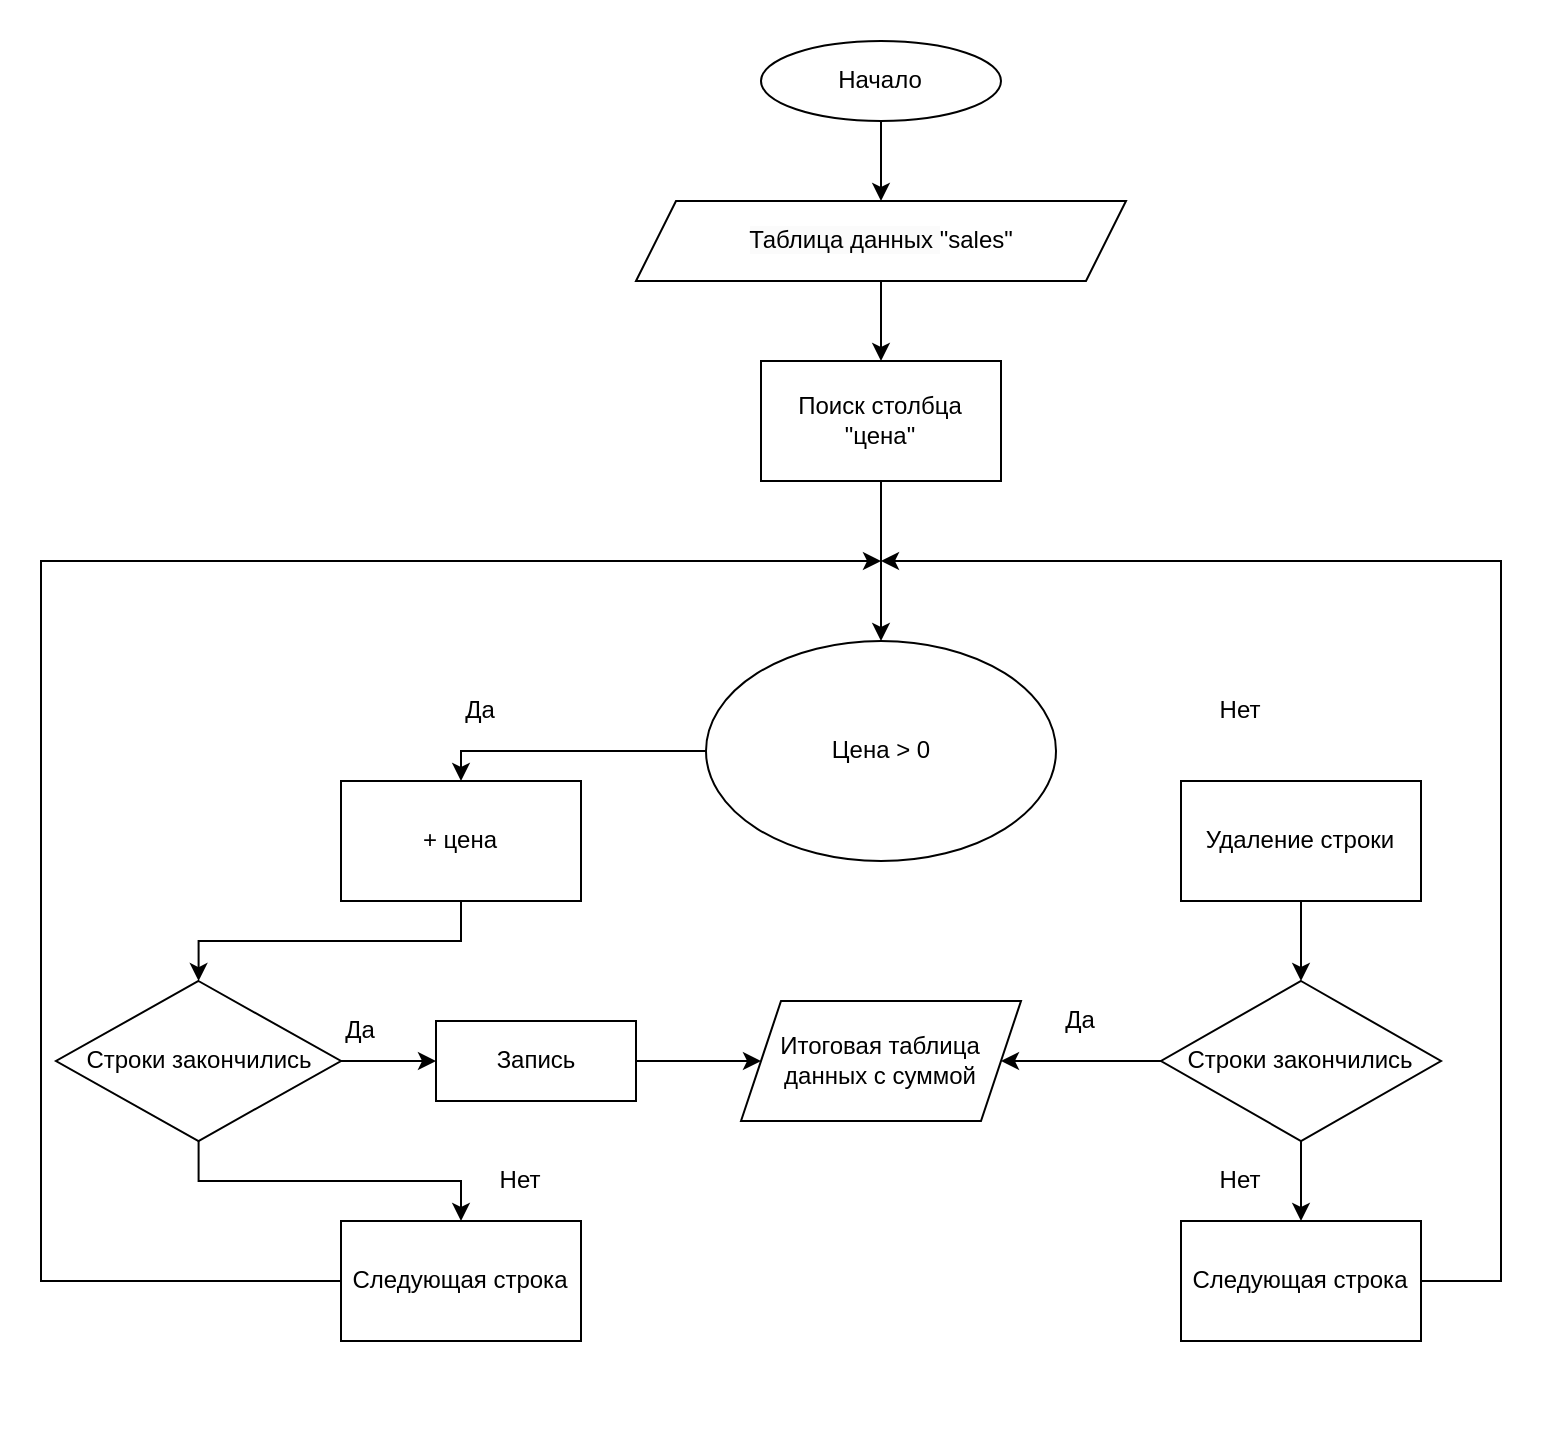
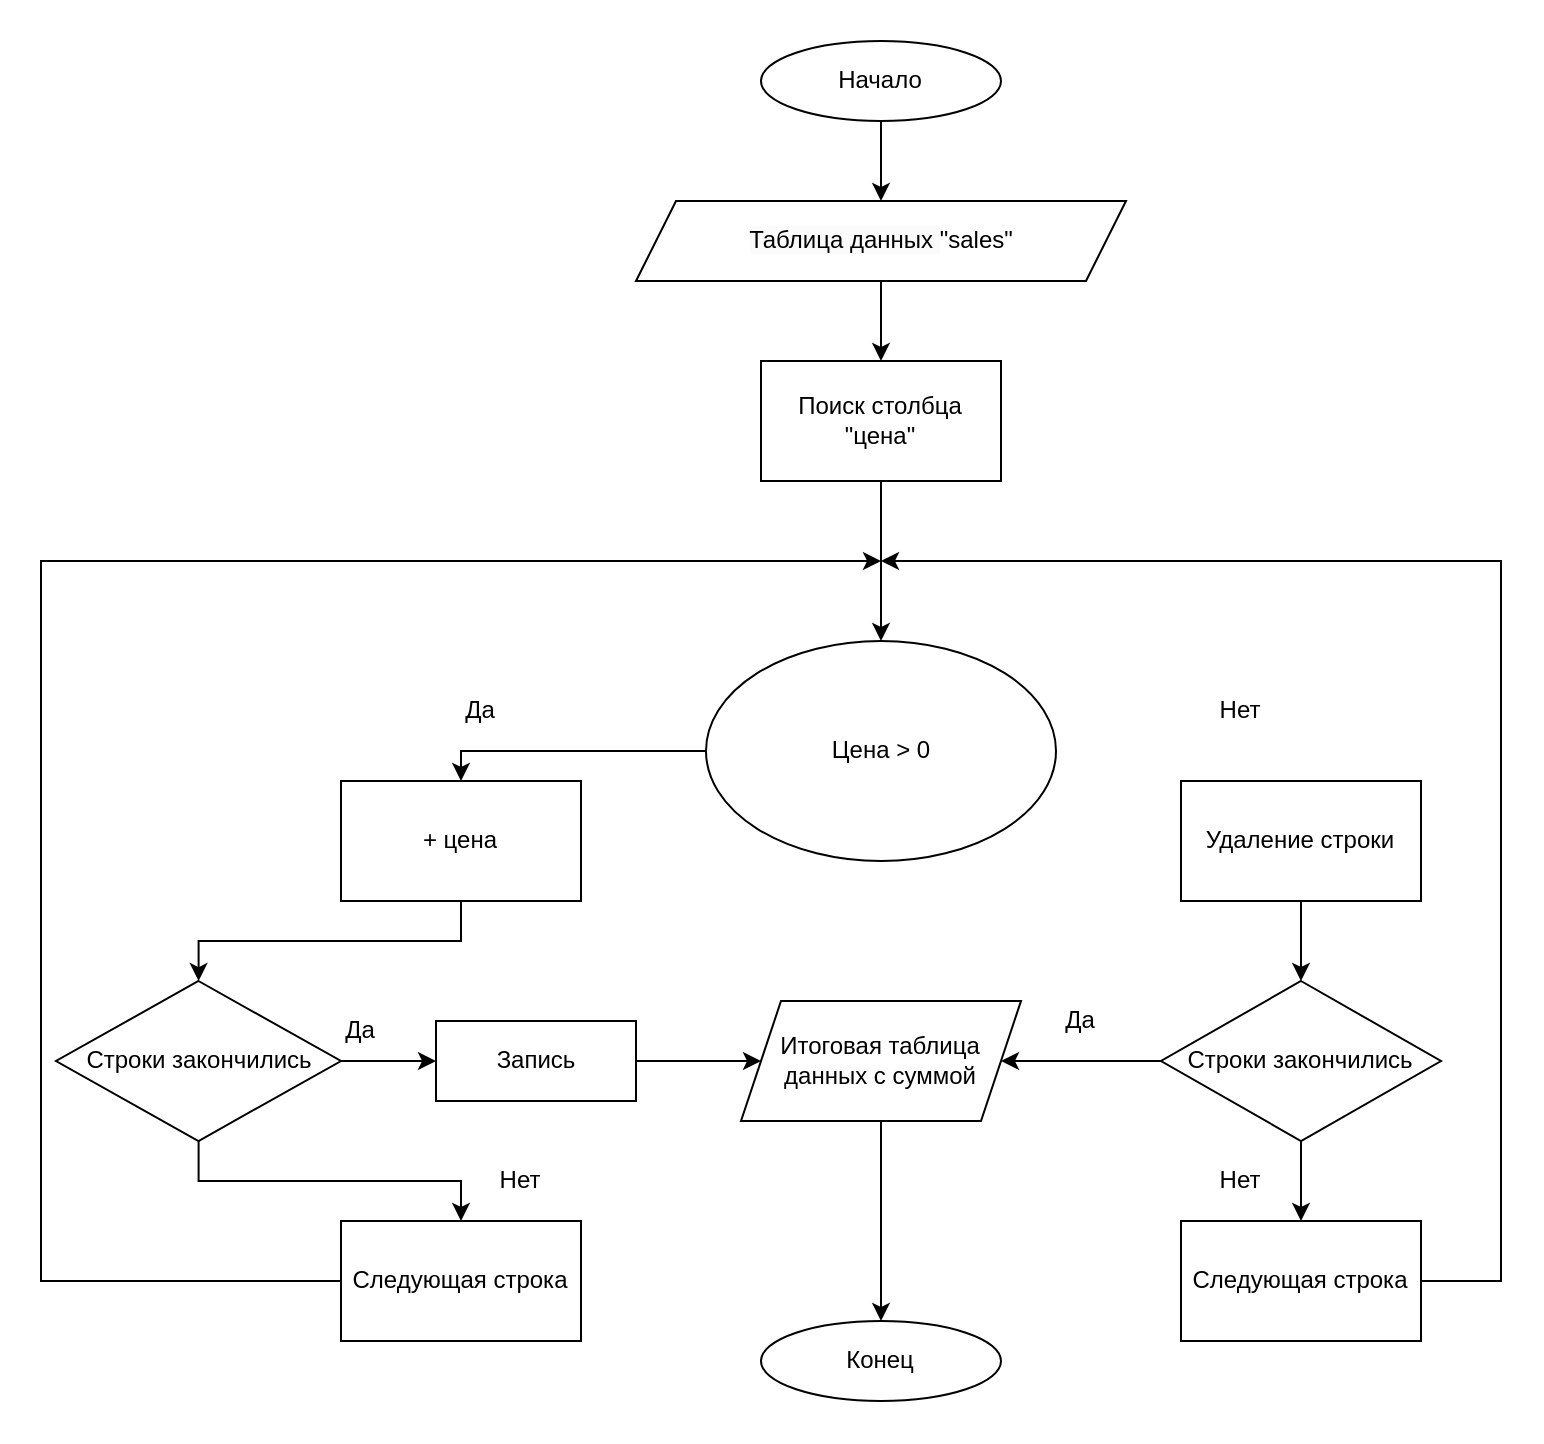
none -> (881, 1214)
none -> (881, 1361)
